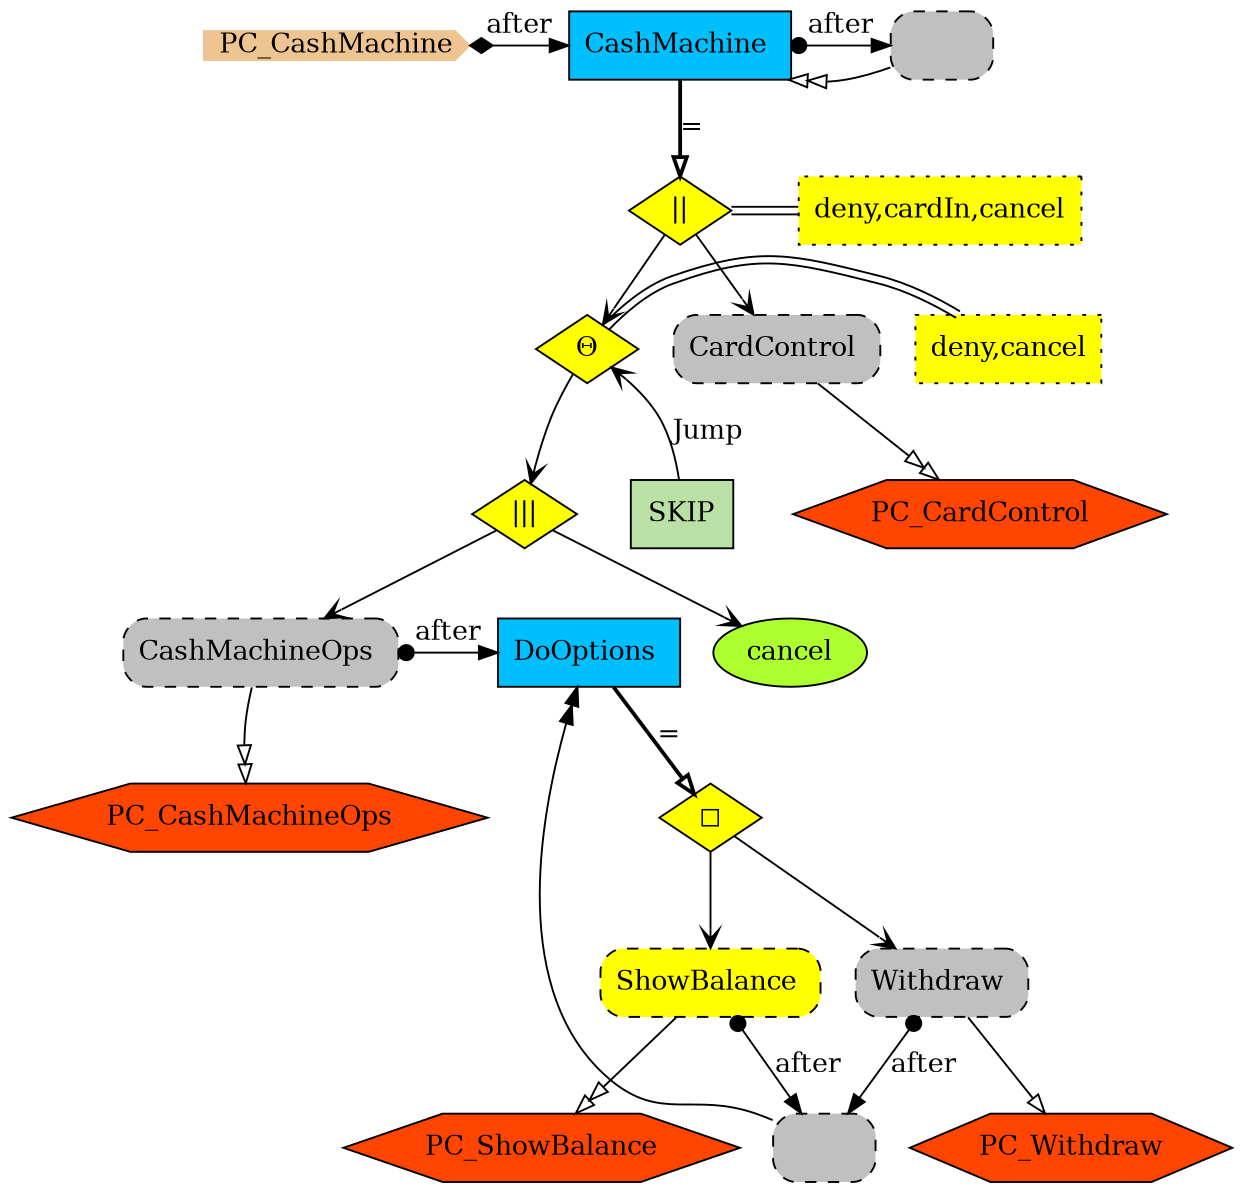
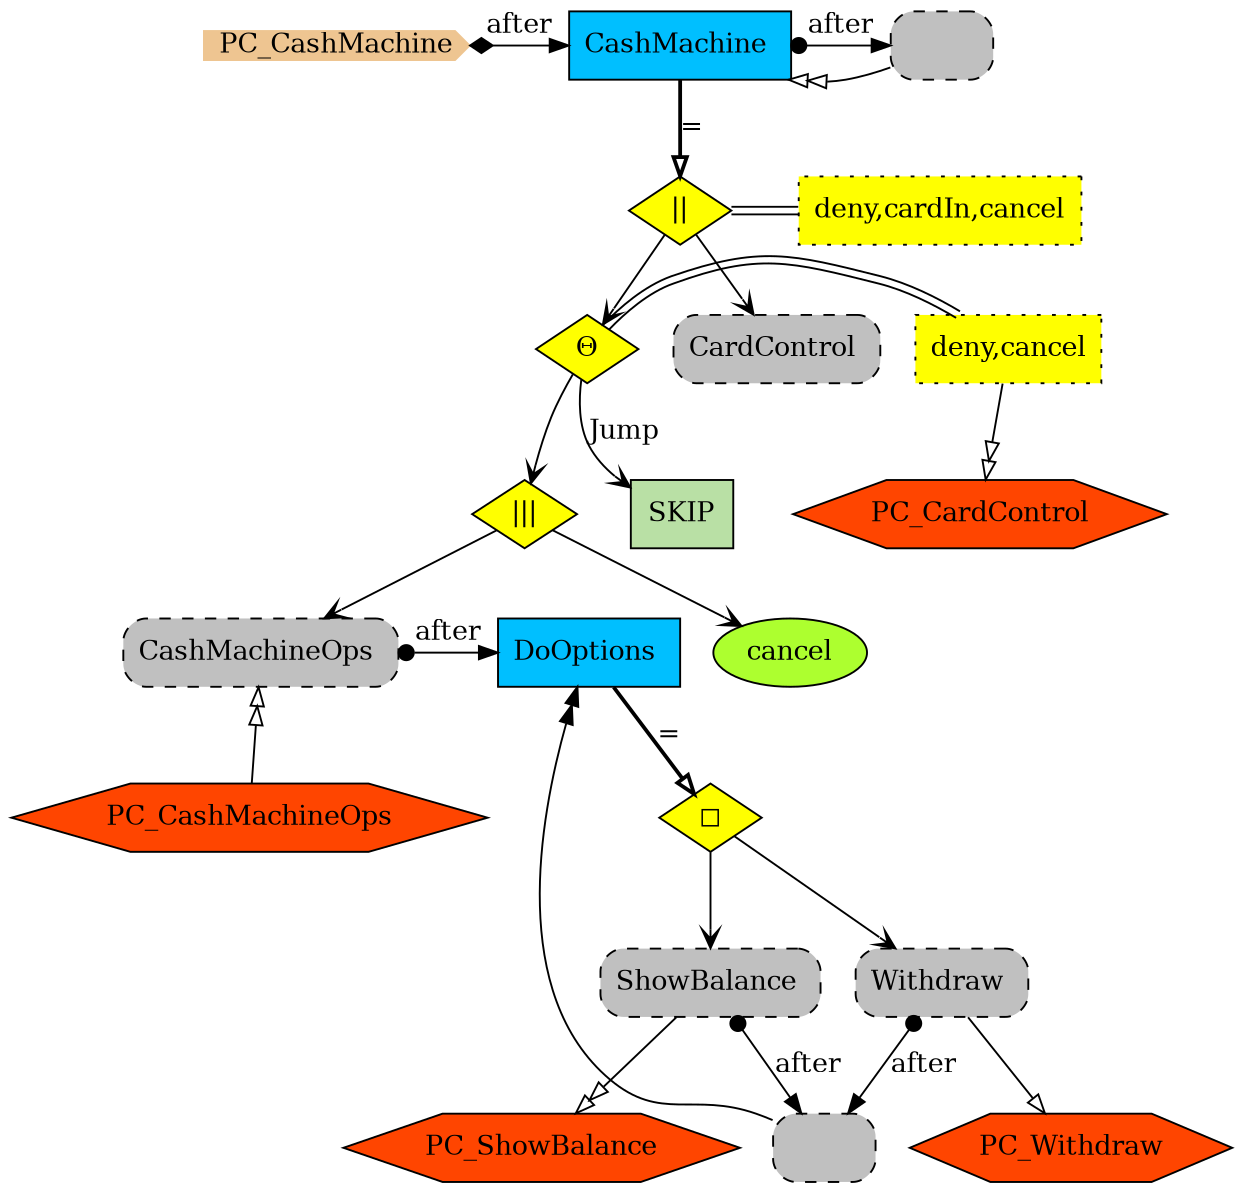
(864, 420) -> (997, 413)
(663, 424) -> (584, 433)
(246, 716) -> (254, 754)
(711, 983) -> (711, 983)
